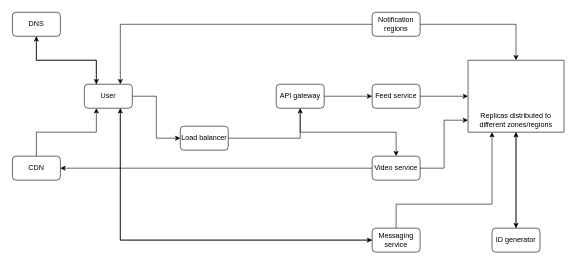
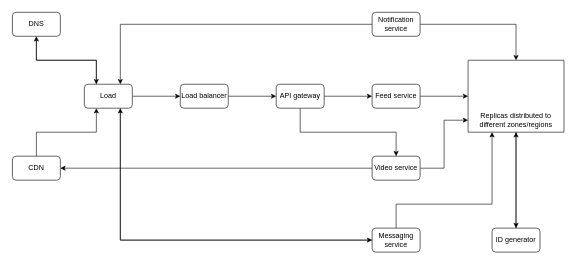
(396, 24) -> (396, 24)
(108, 96) -> (108, 96)
(204, 138) -> (204, 96)
